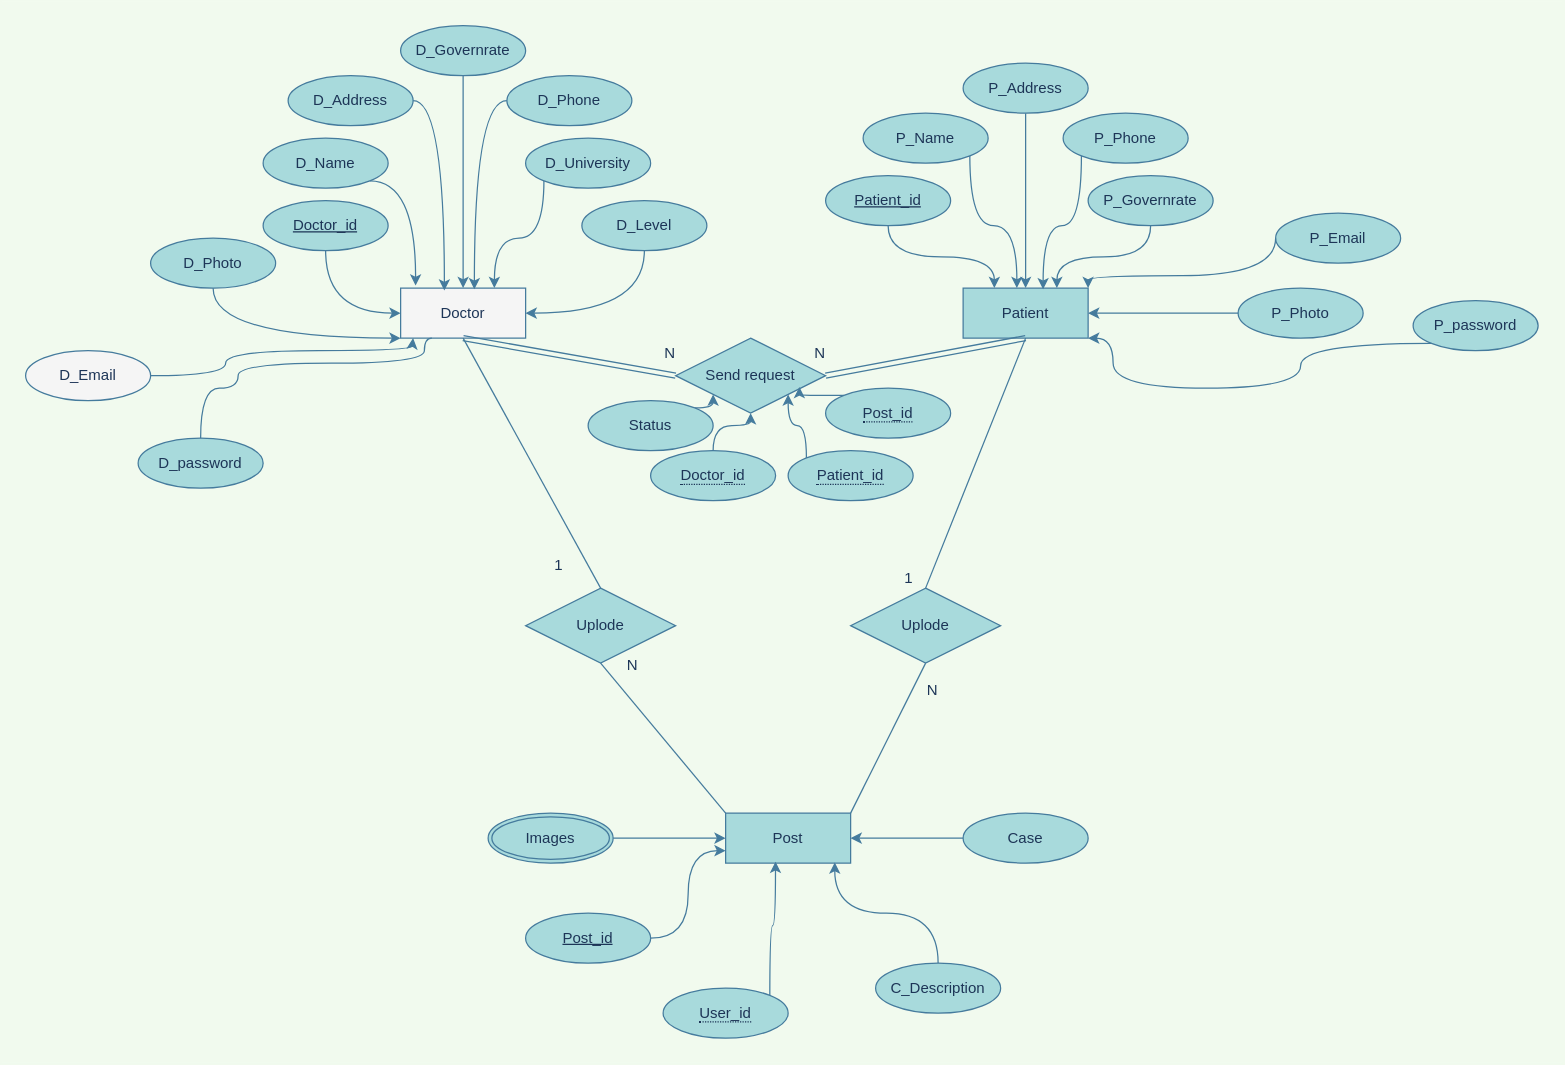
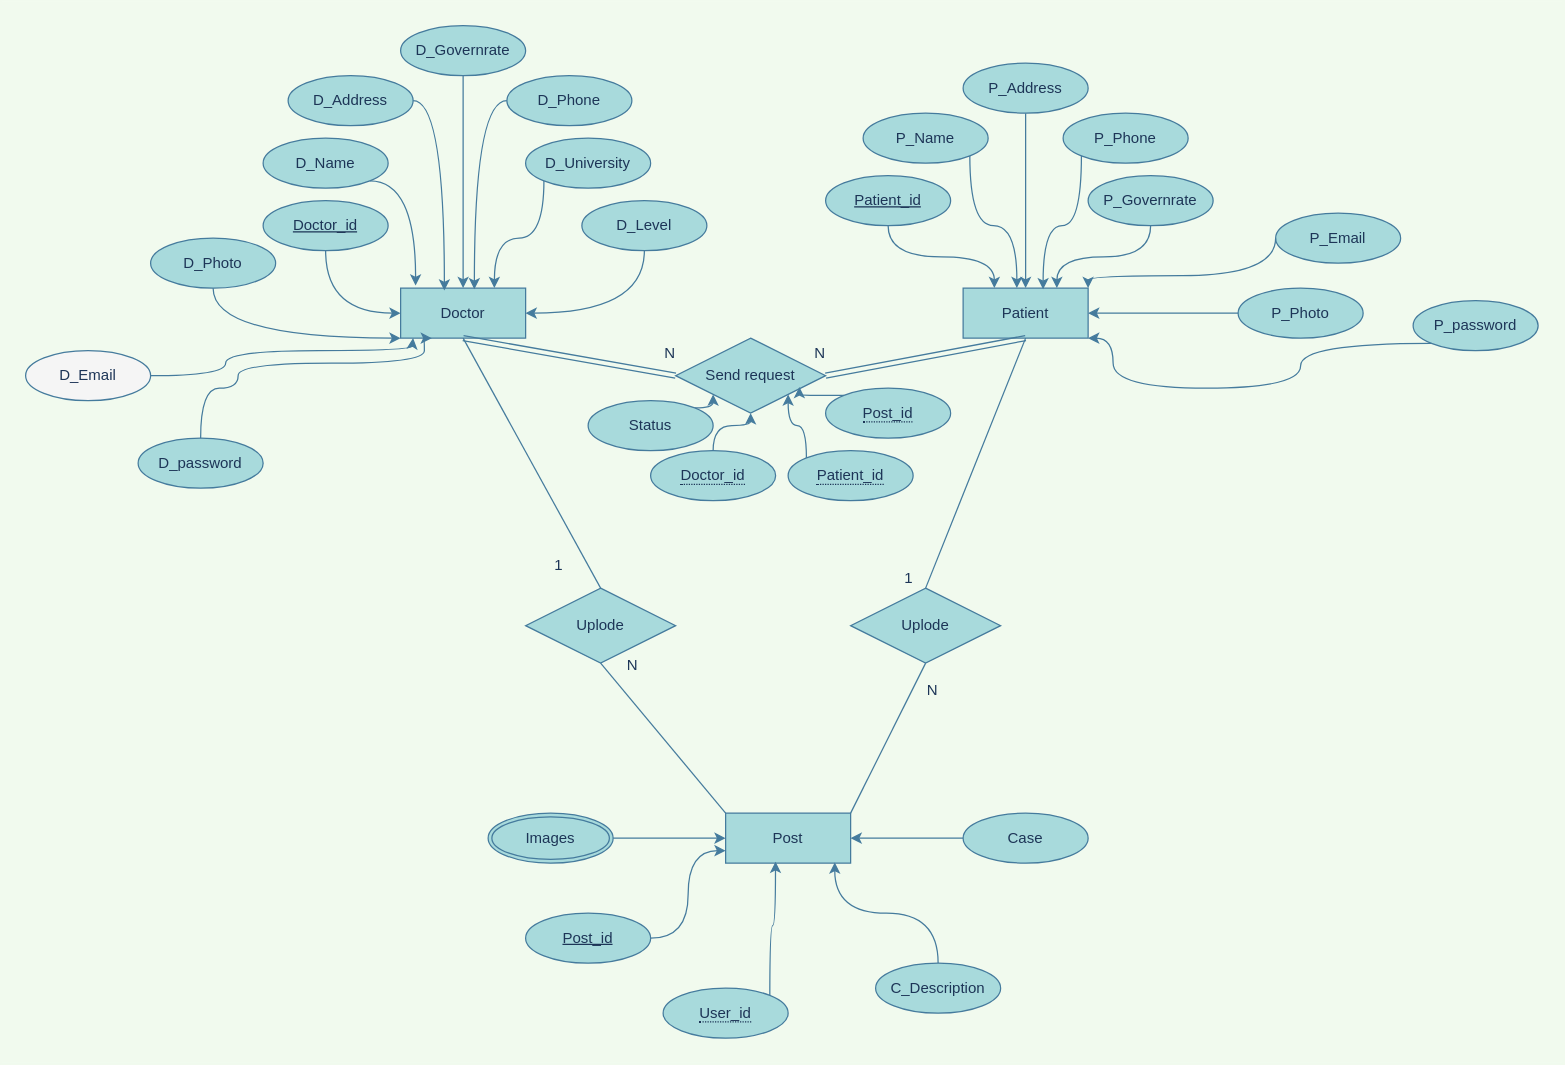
(463, 313) -> (463, 313)
(426, 341) -> (424, 340)
